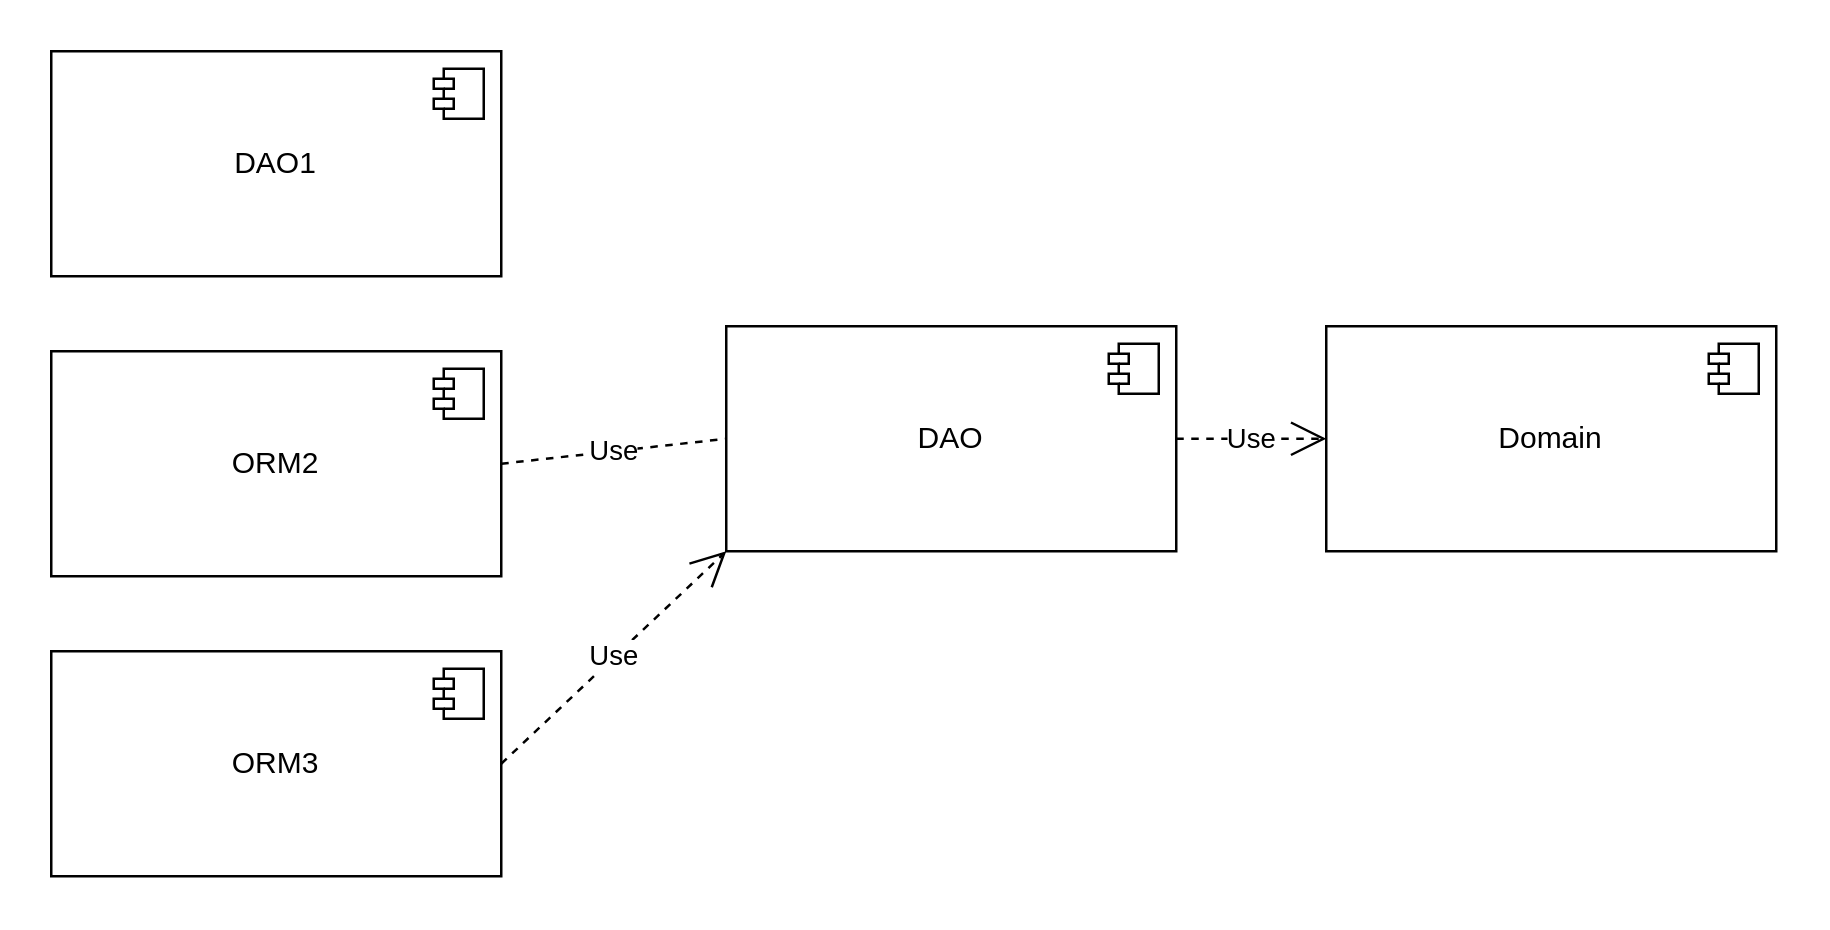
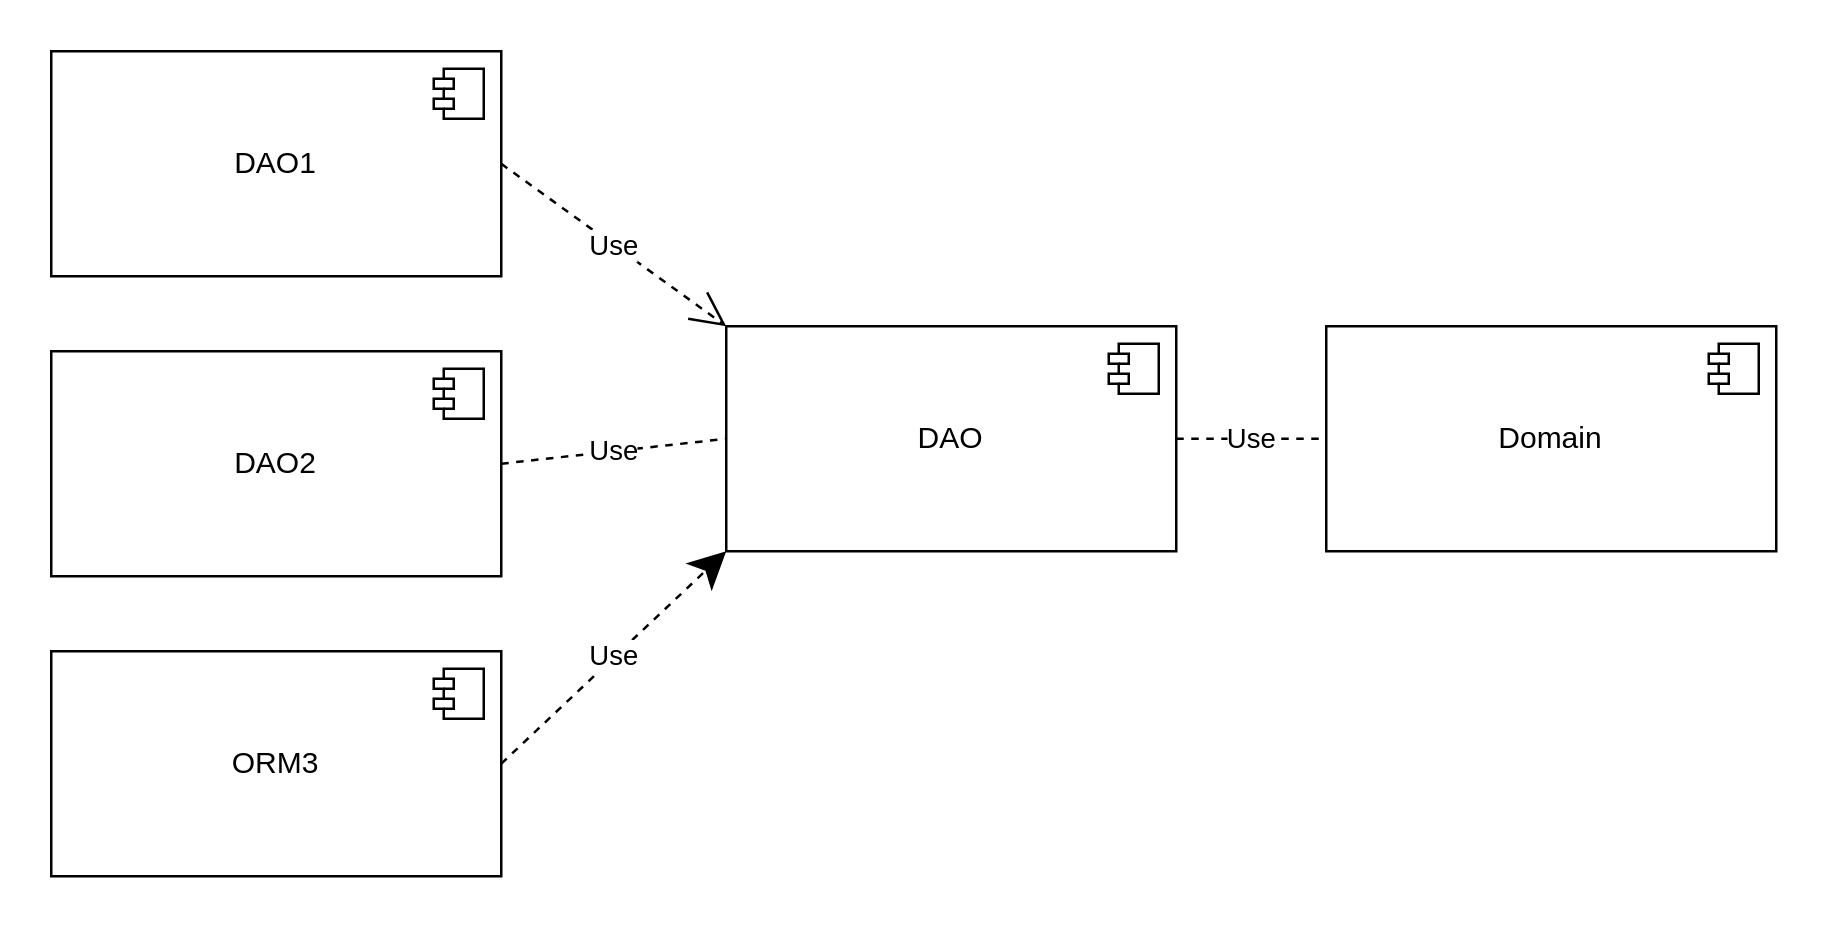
none -> (662, 279)
(1317, 439) -> (1319, 439)
(276, 464) -> (276, 464)
(713, 564) -> (705, 571)
